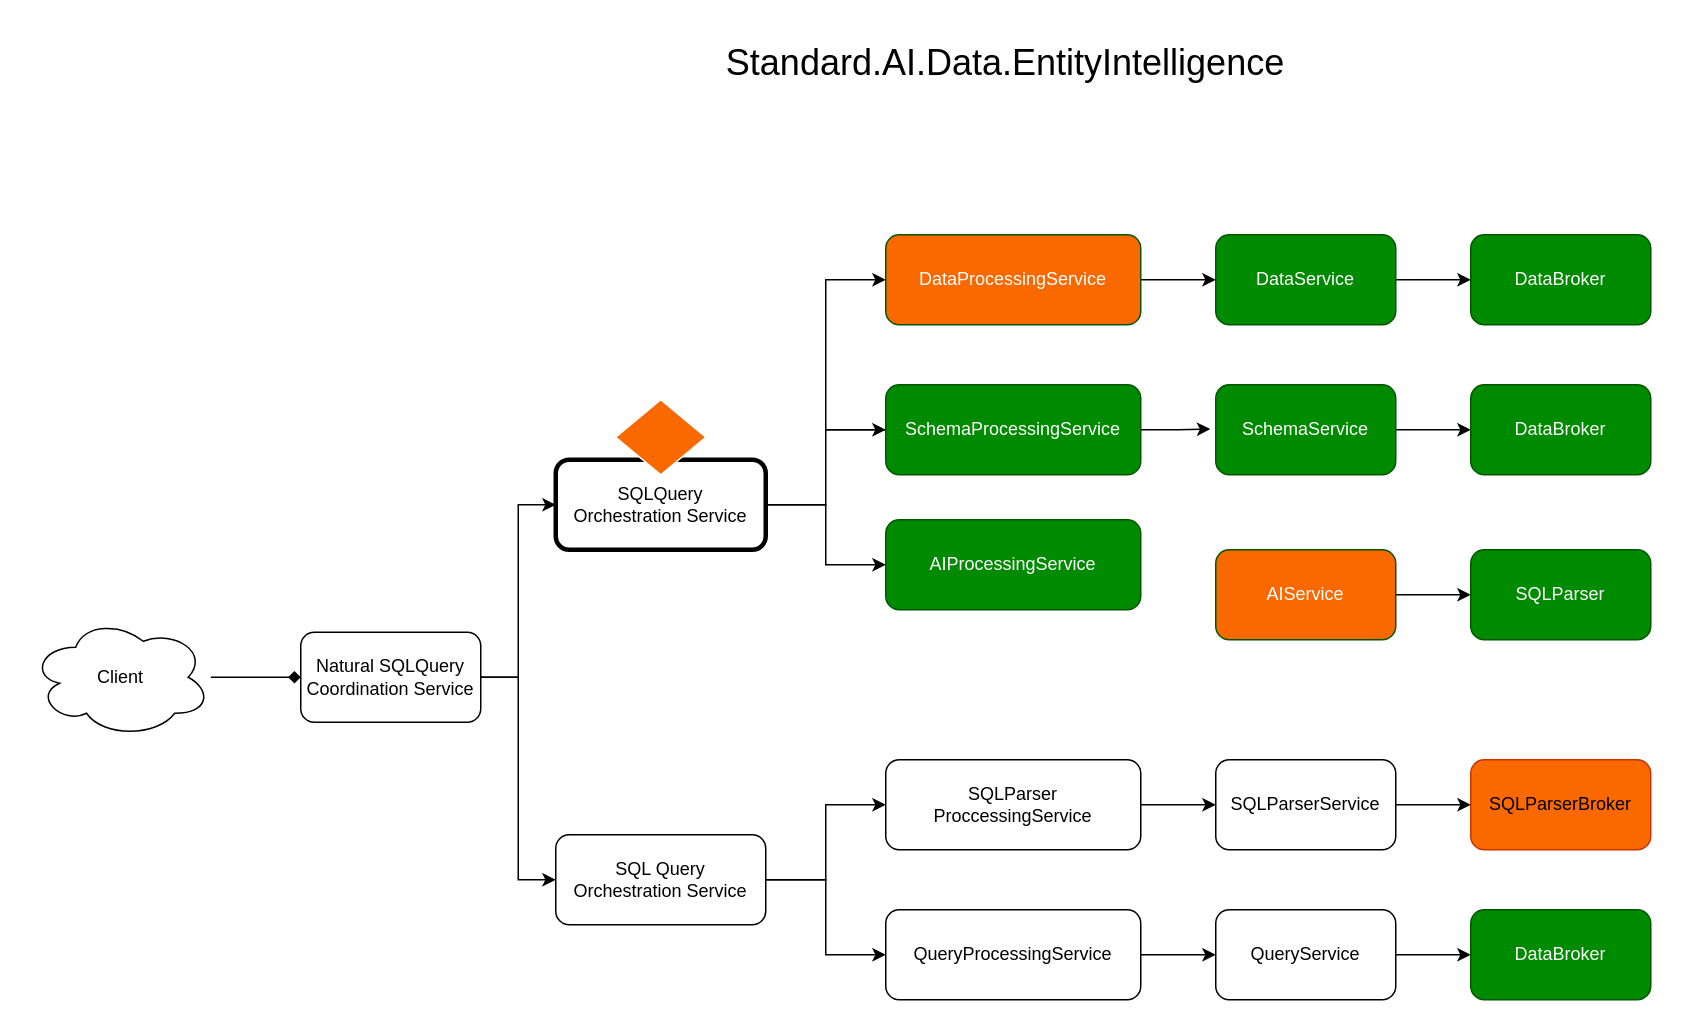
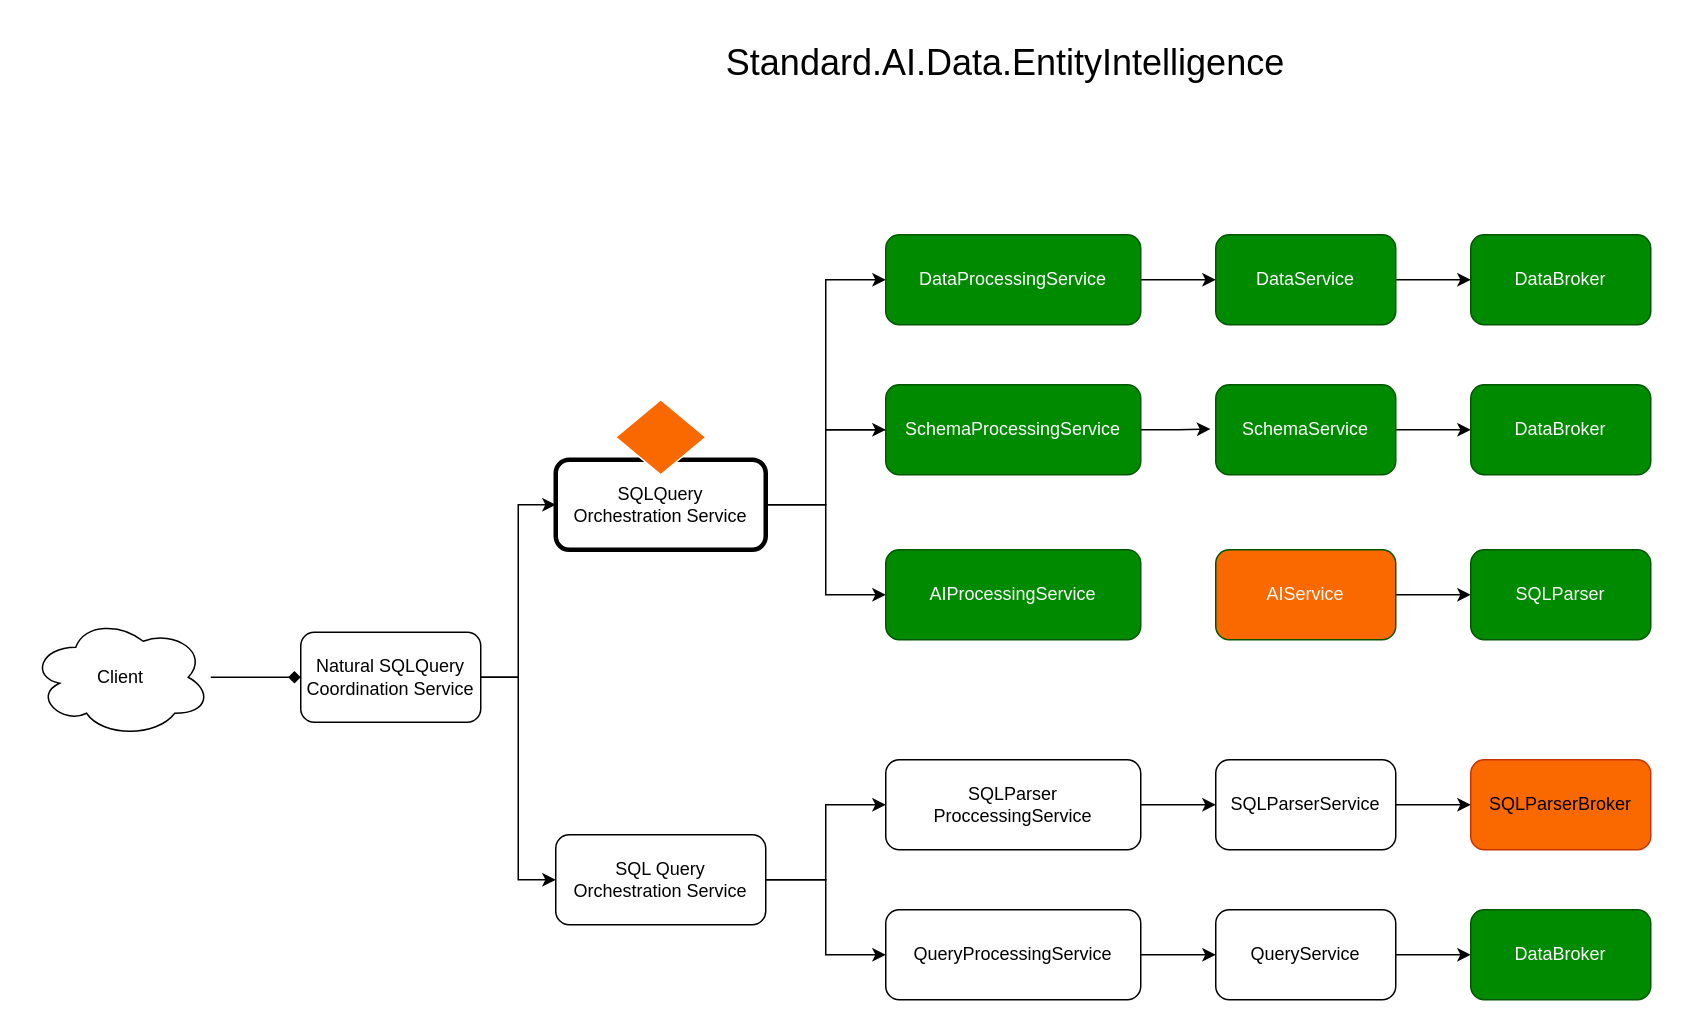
(1013, 280) -> (1013, 280)
(1013, 565) -> (1013, 595)
